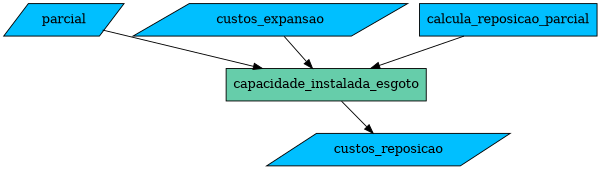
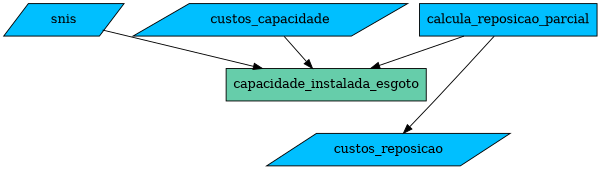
(64, 20) -> (64, 20)
(270, 20) -> (270, 20)
(354, 114) -> (452, 82)
